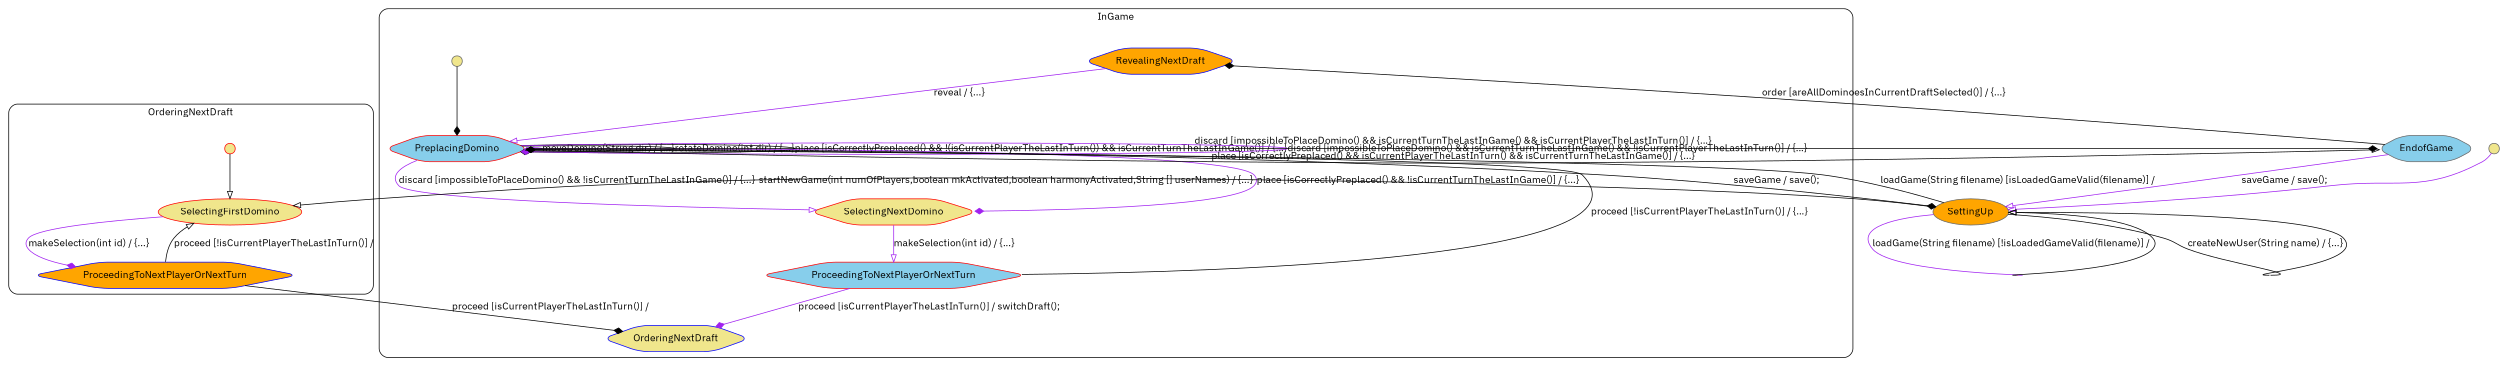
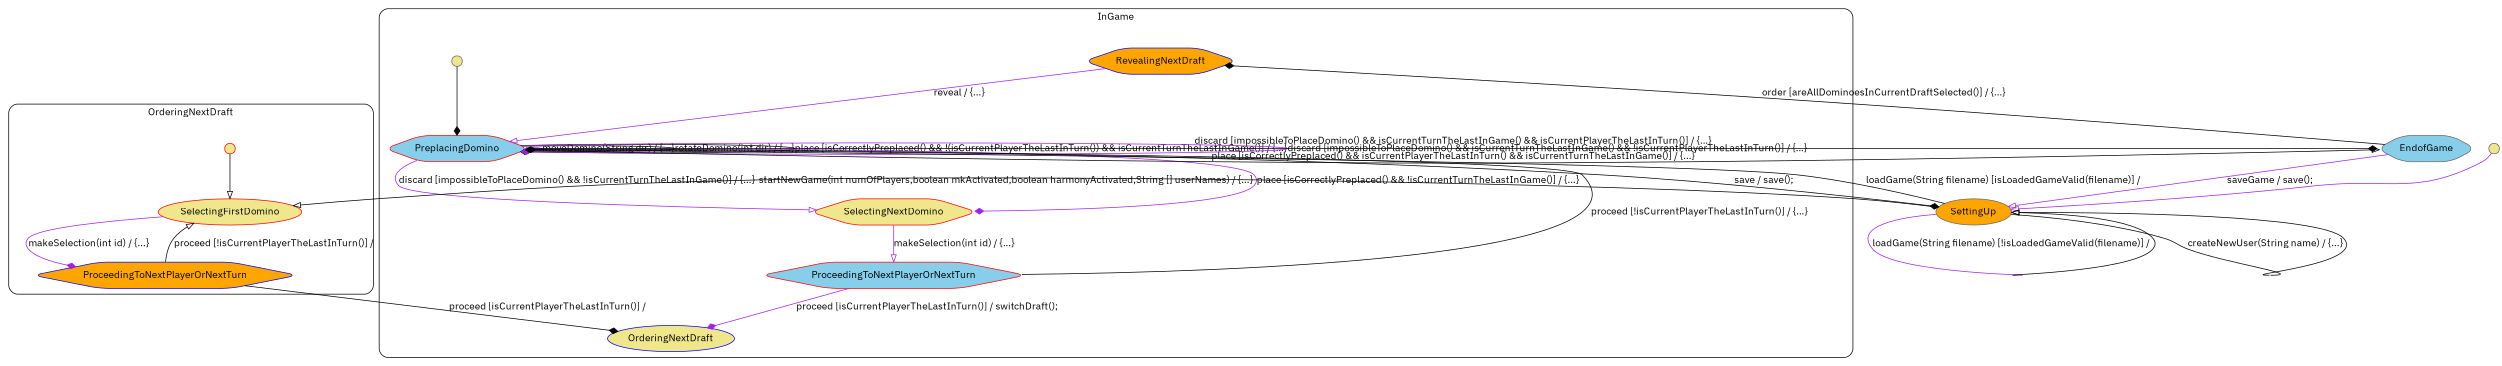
(1777, 180) -> (1764, 180)
(676, 339) -> (671, 339)
